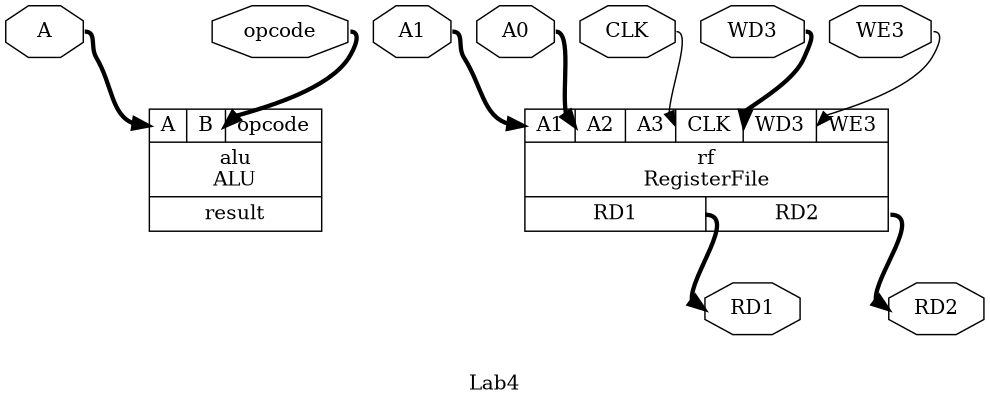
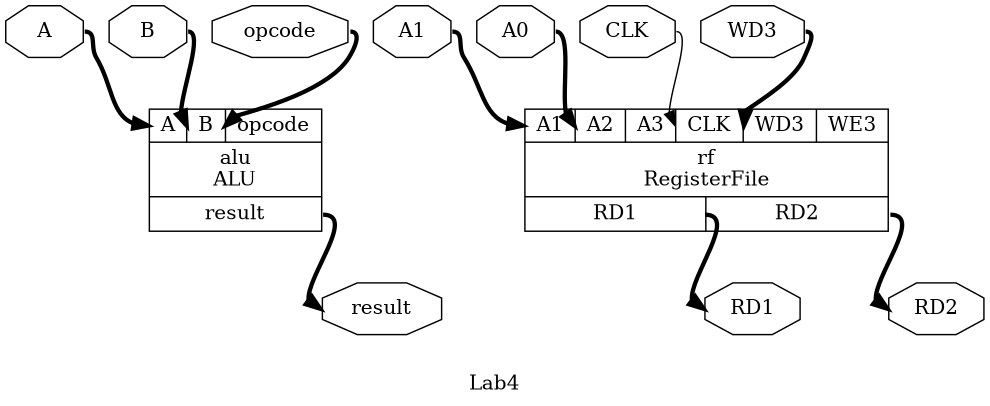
none -> (148, 32)
(880, 32) -> none
none -> (382, 309)
